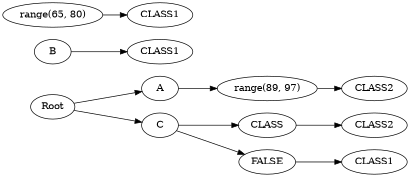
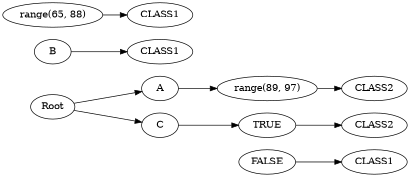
(53, 15) -> (53, 15)
(267, 125) -> (267, 125)
(207, 141) -> none
